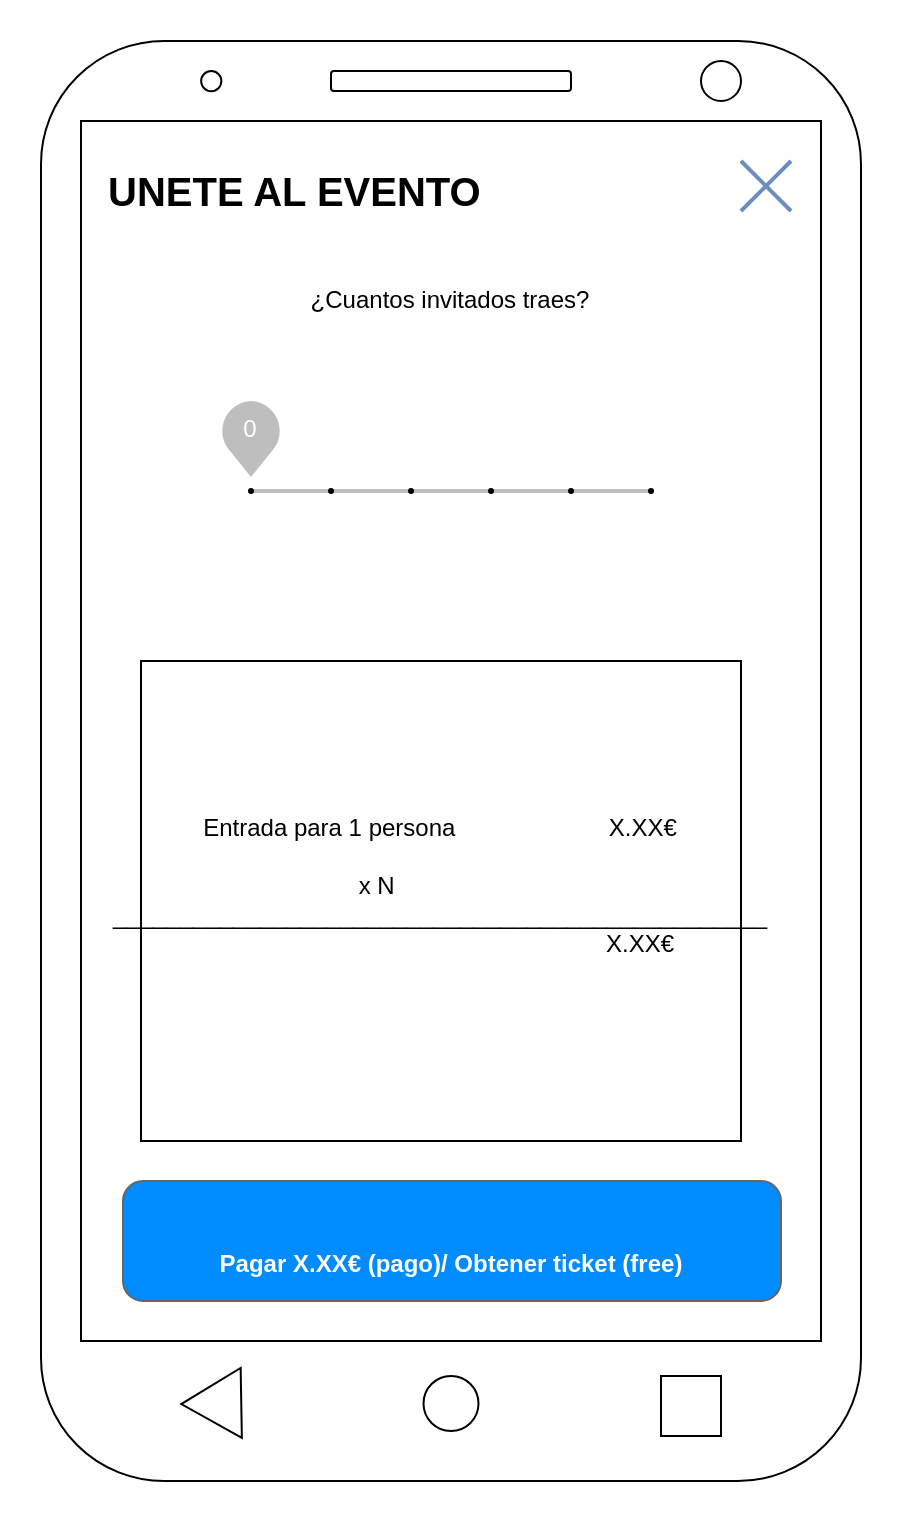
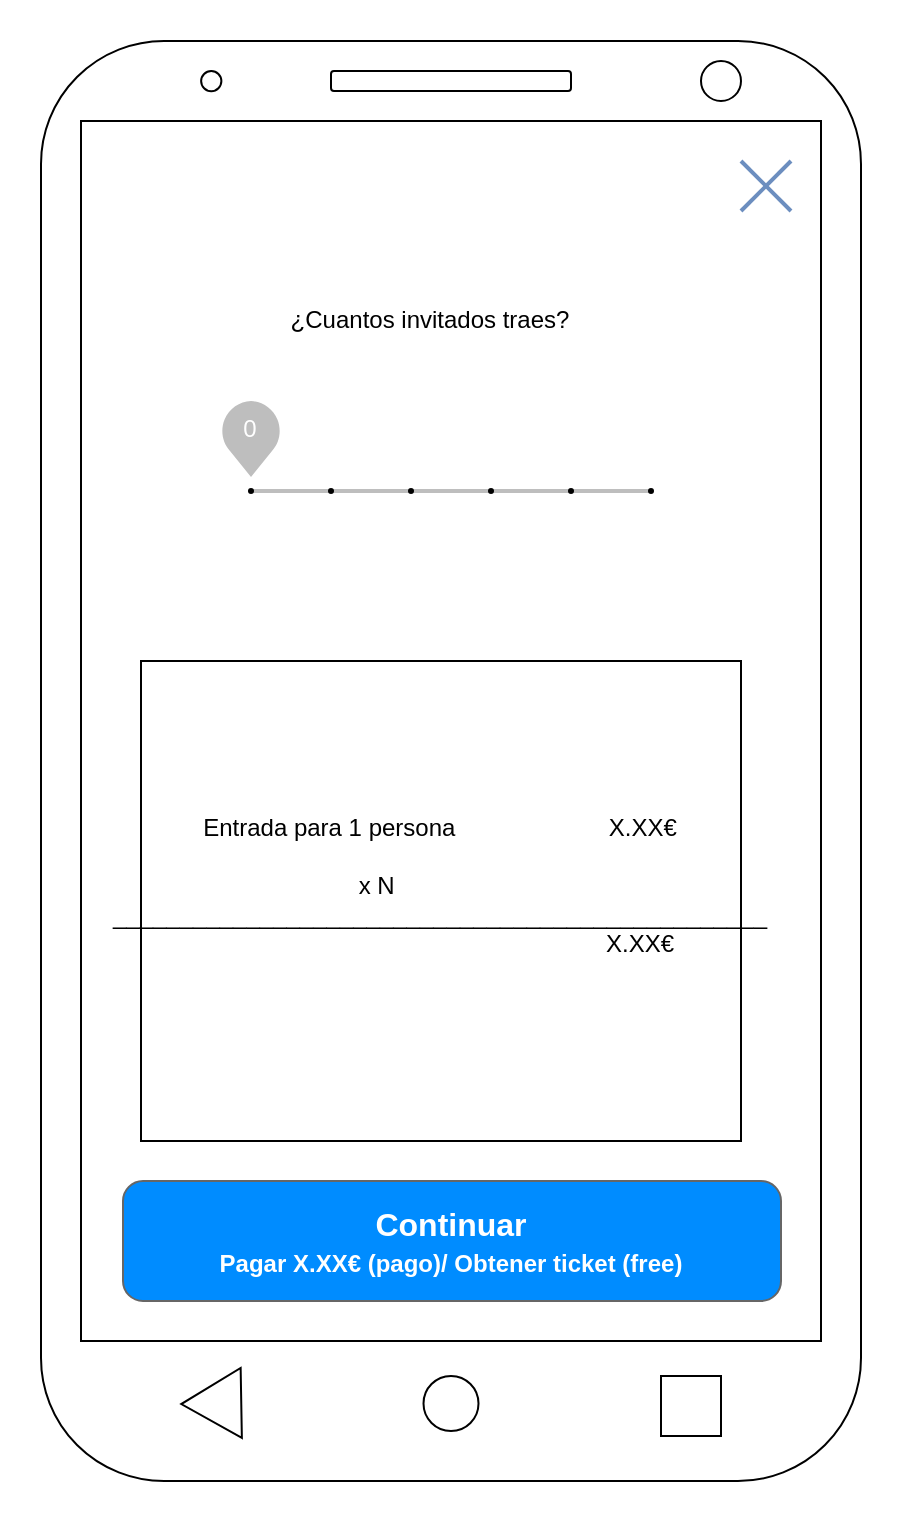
(330, 191) -> none
(451, 301) -> (431, 321)
none -> (452, 1224)
